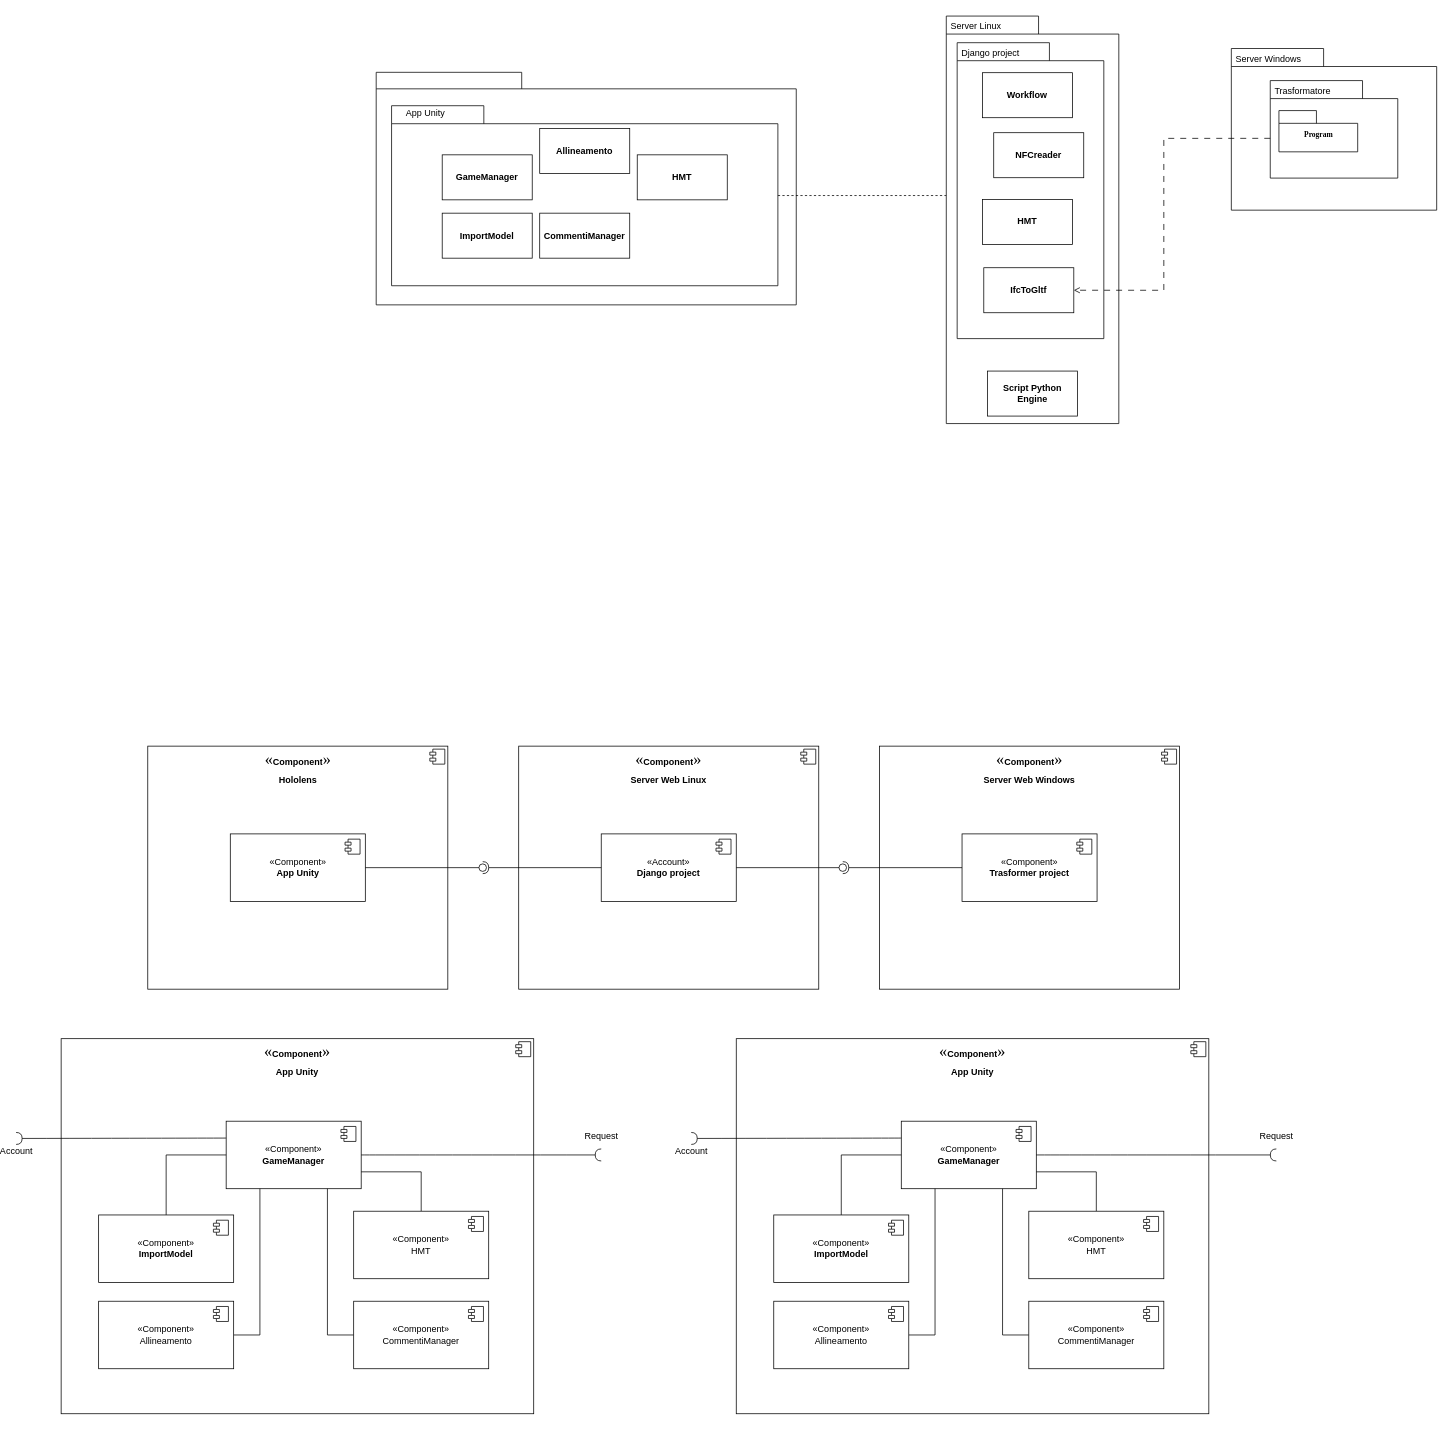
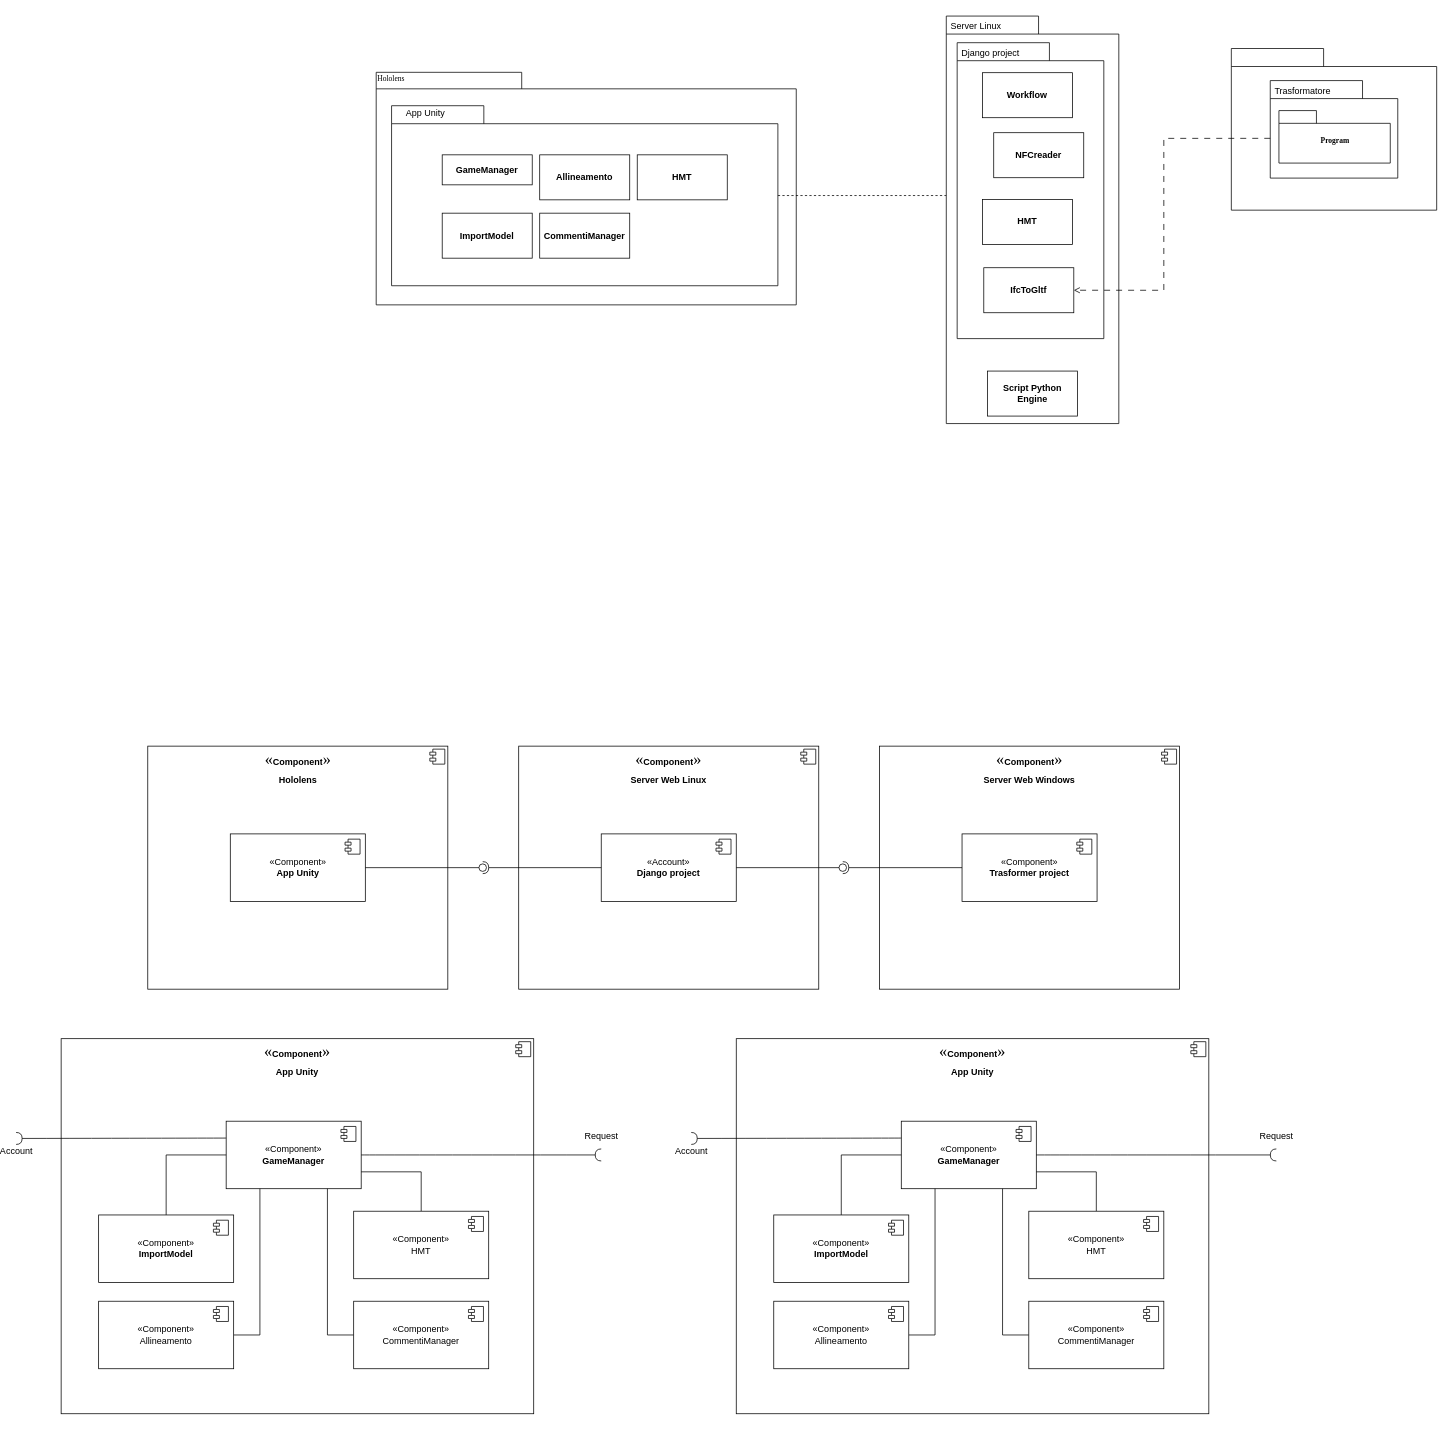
(1311, 58) -> none
none -> (423, 80)
(1318, 131) -> (1334, 137)
(585, 151) -> (585, 177)
(487, 177) -> (487, 170)
